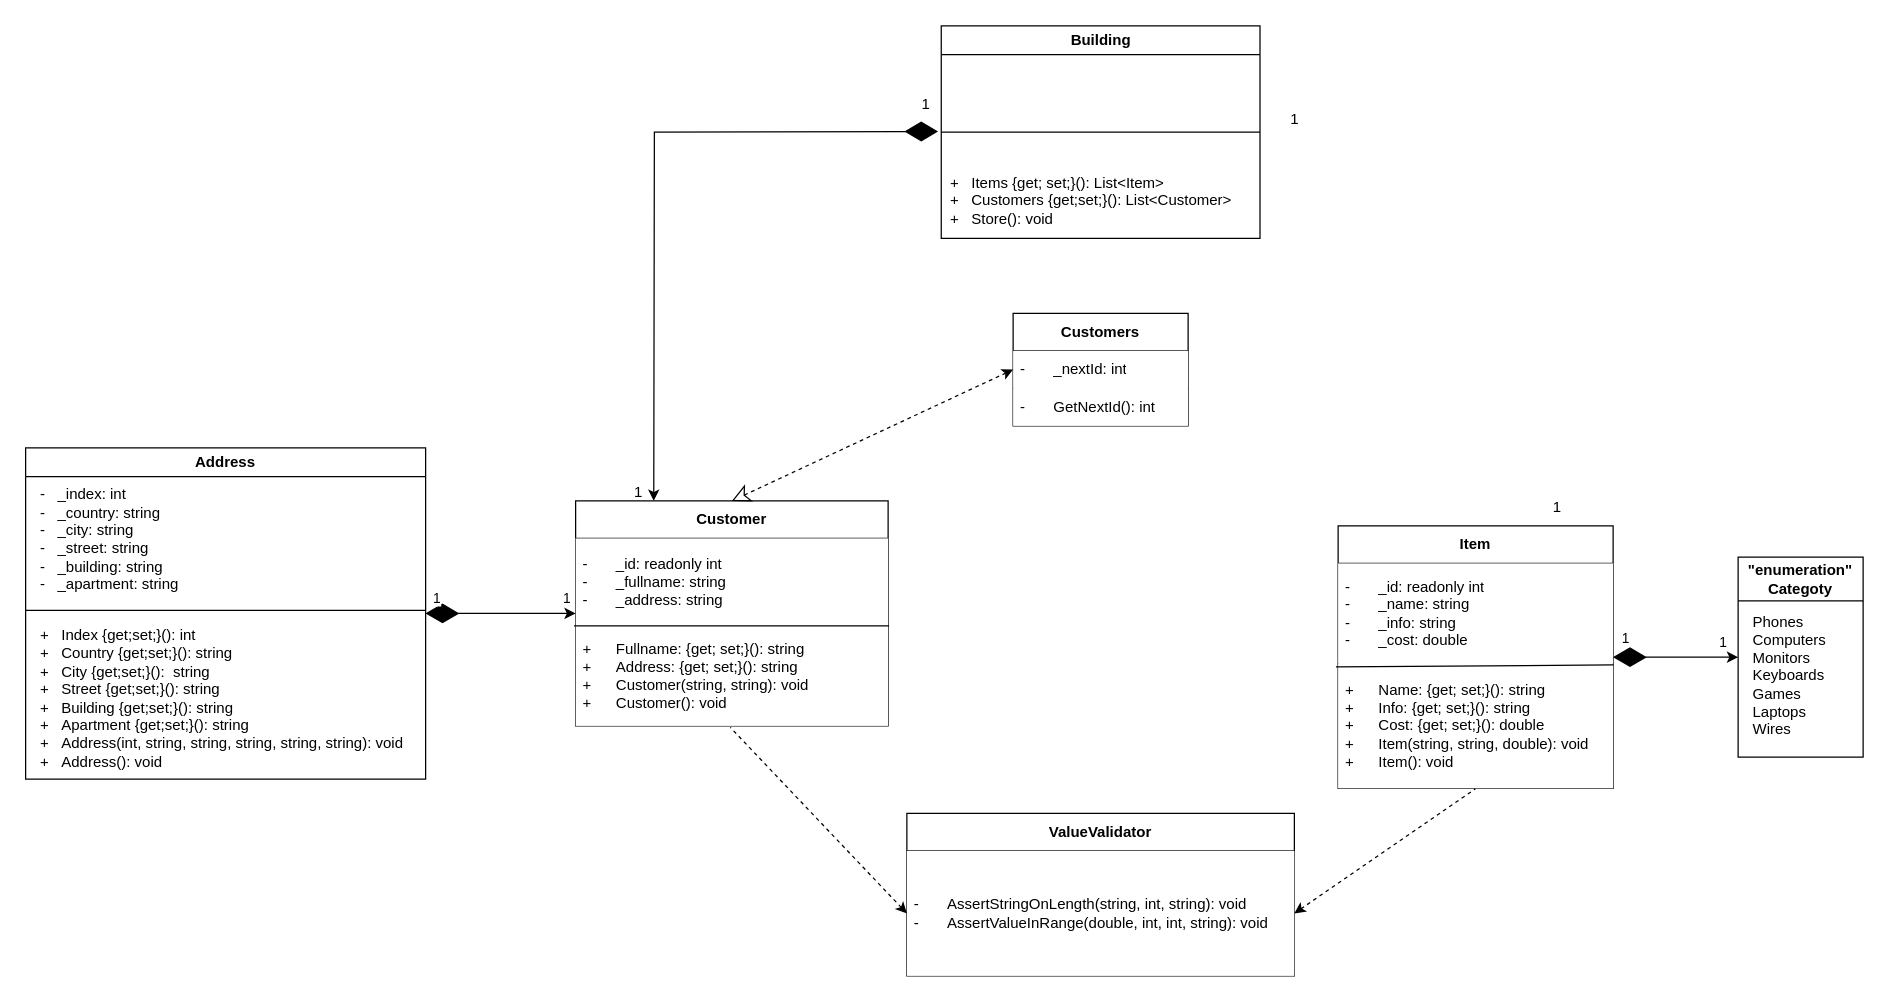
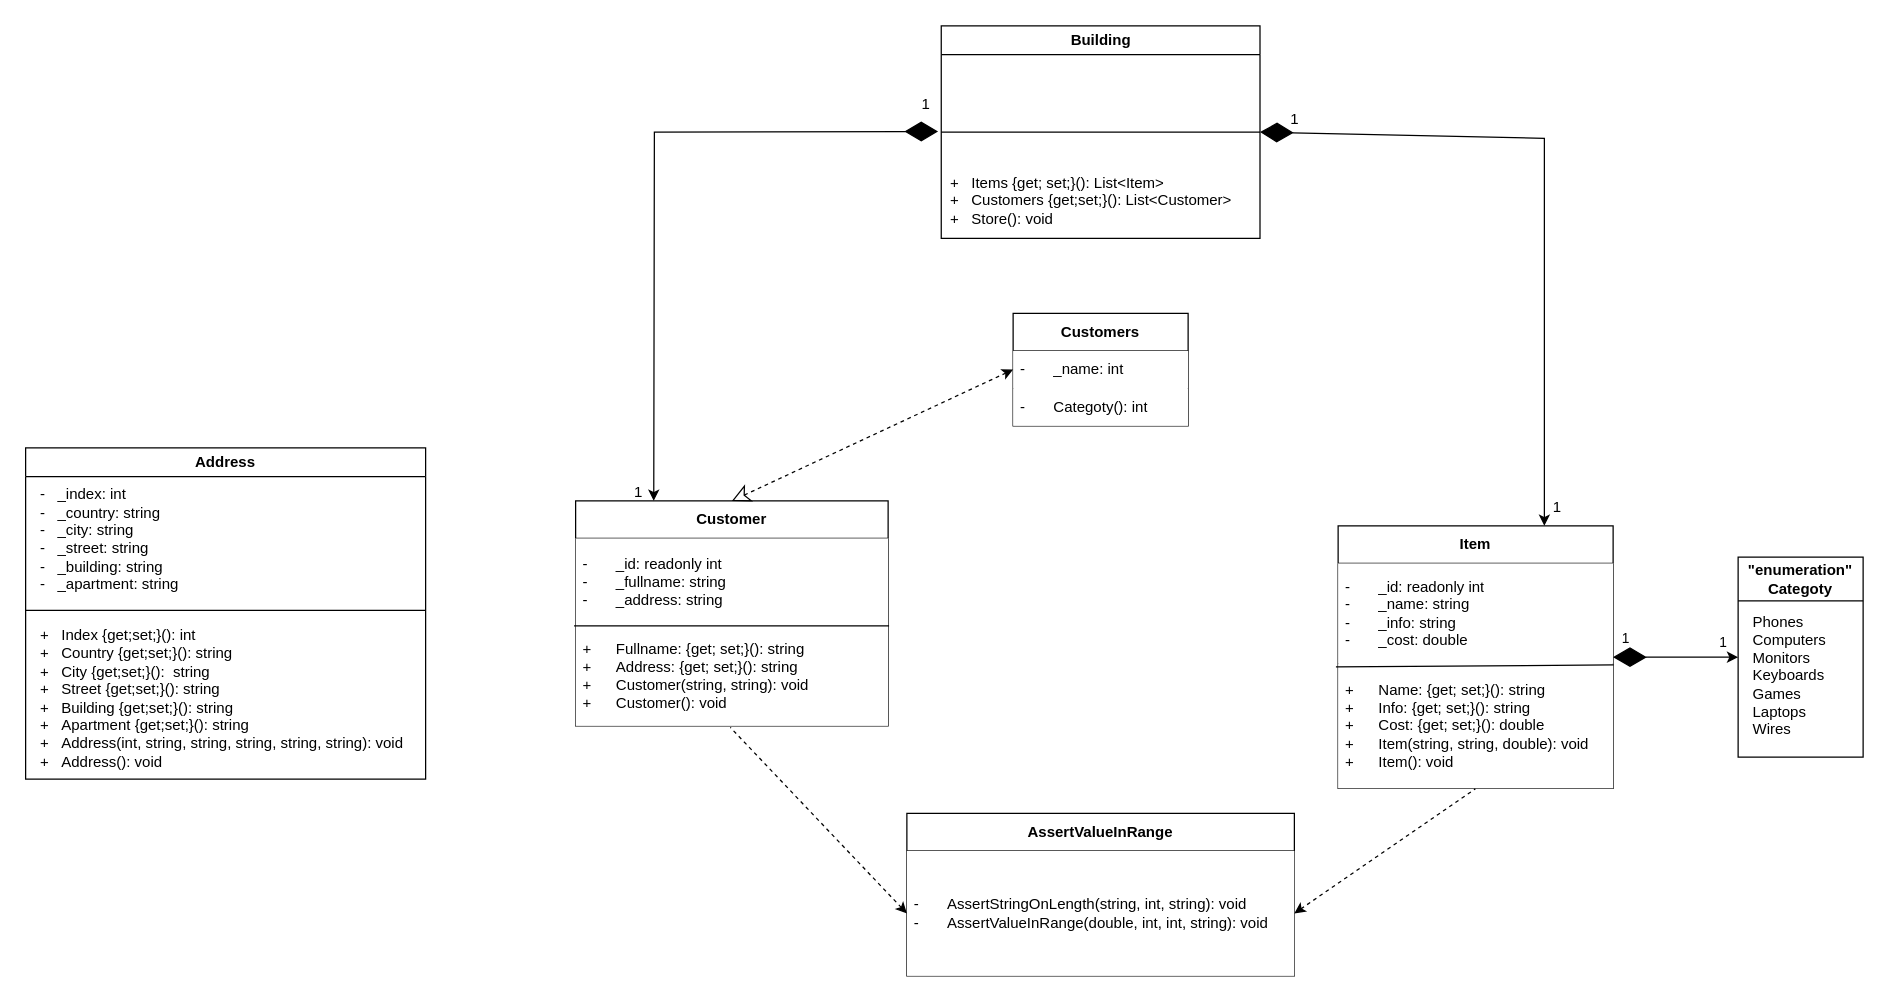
none -> (1544, 202)
(1074, 369) -> (1065, 369)
(1090, 407) -> (1086, 407)
(513, 613) -> none
(1101, 832) -> (1101, 832)
